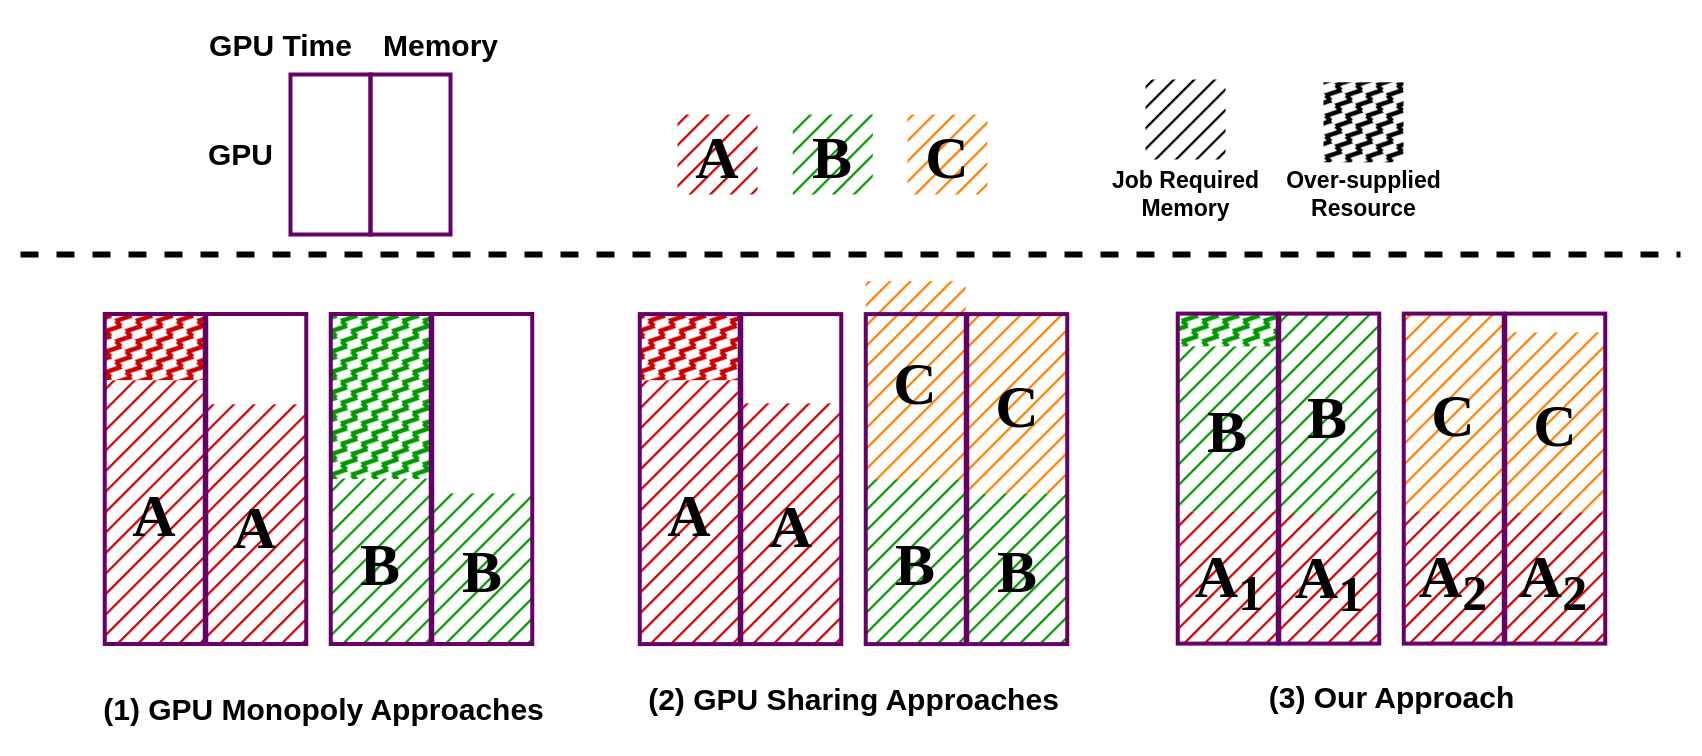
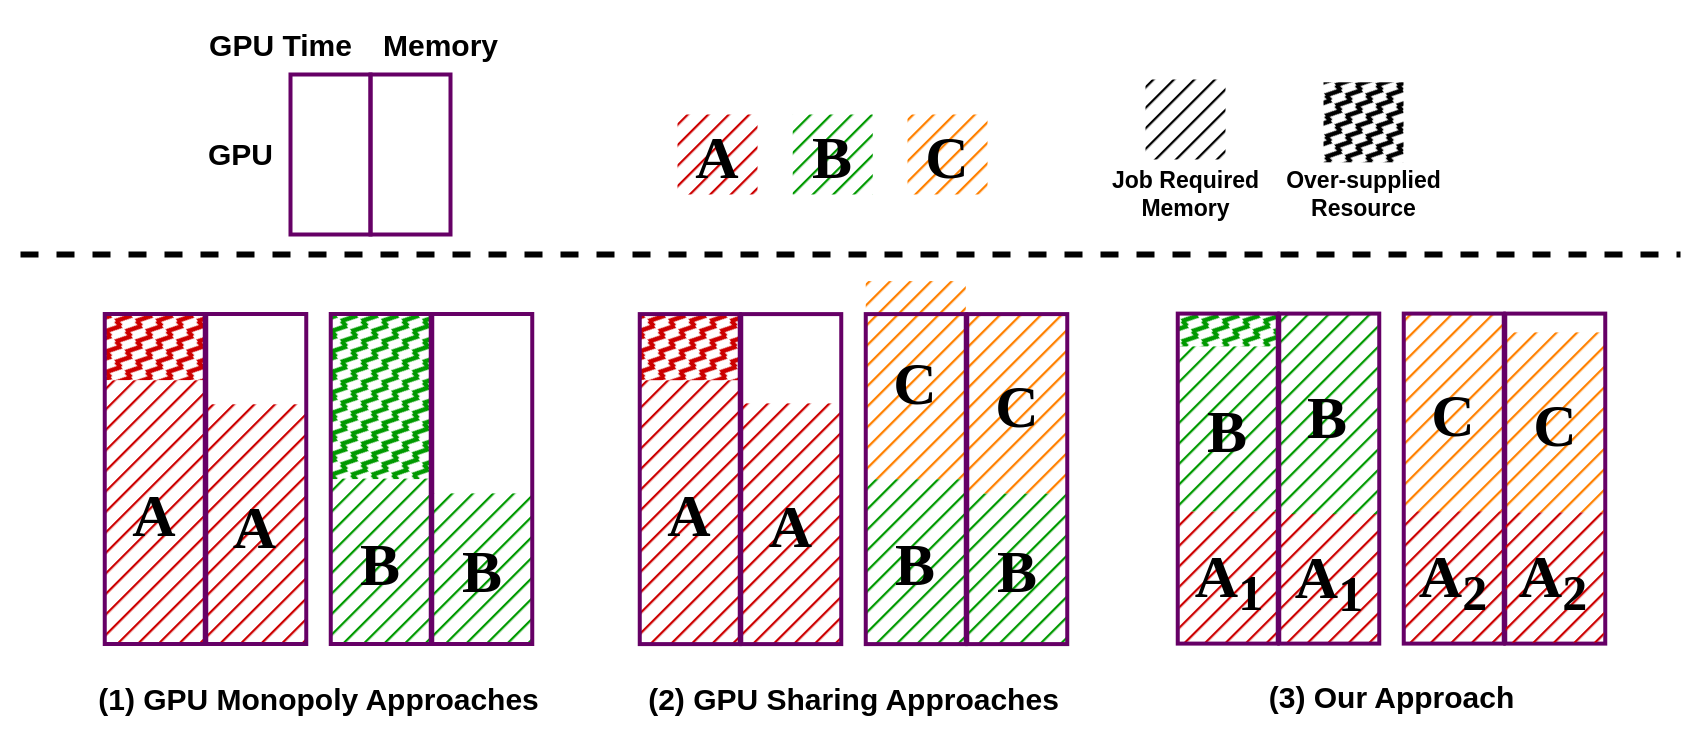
(324, 699) -> (319, 689)
